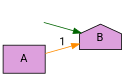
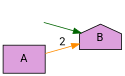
(62, 42) -> (62, 42)
